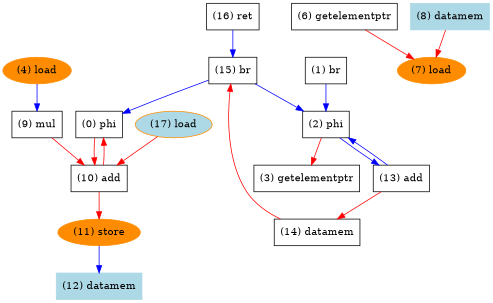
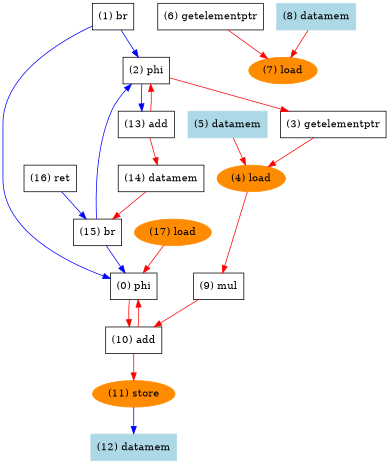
(37, 94) -> (236, 229)
(174, 125) -> (173, 232)
none -> (228, 125)
(141, 149) -> (156, 256)
none -> (294, 150)
(371, 153) -> (151, 101)
none -> (3, 156)
